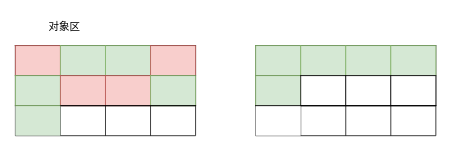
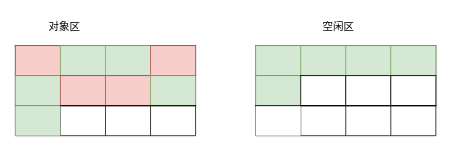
none -> (338, 27)
